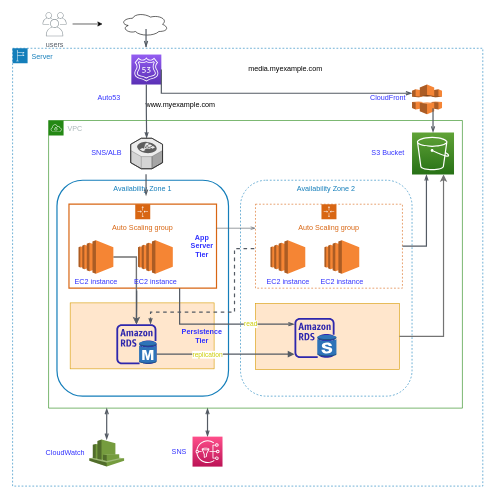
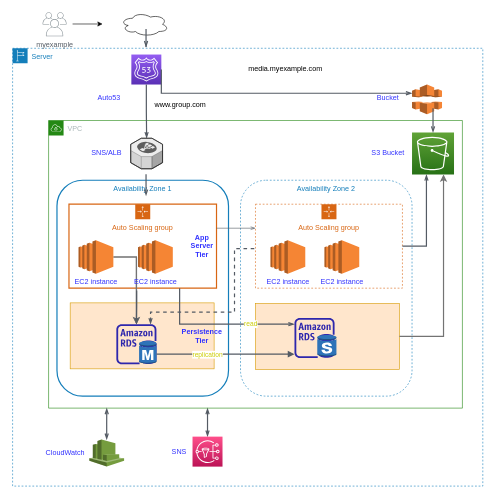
(55, 45) -> (55, 45)
(388, 98) -> (388, 98)
(180, 105) -> (180, 105)
